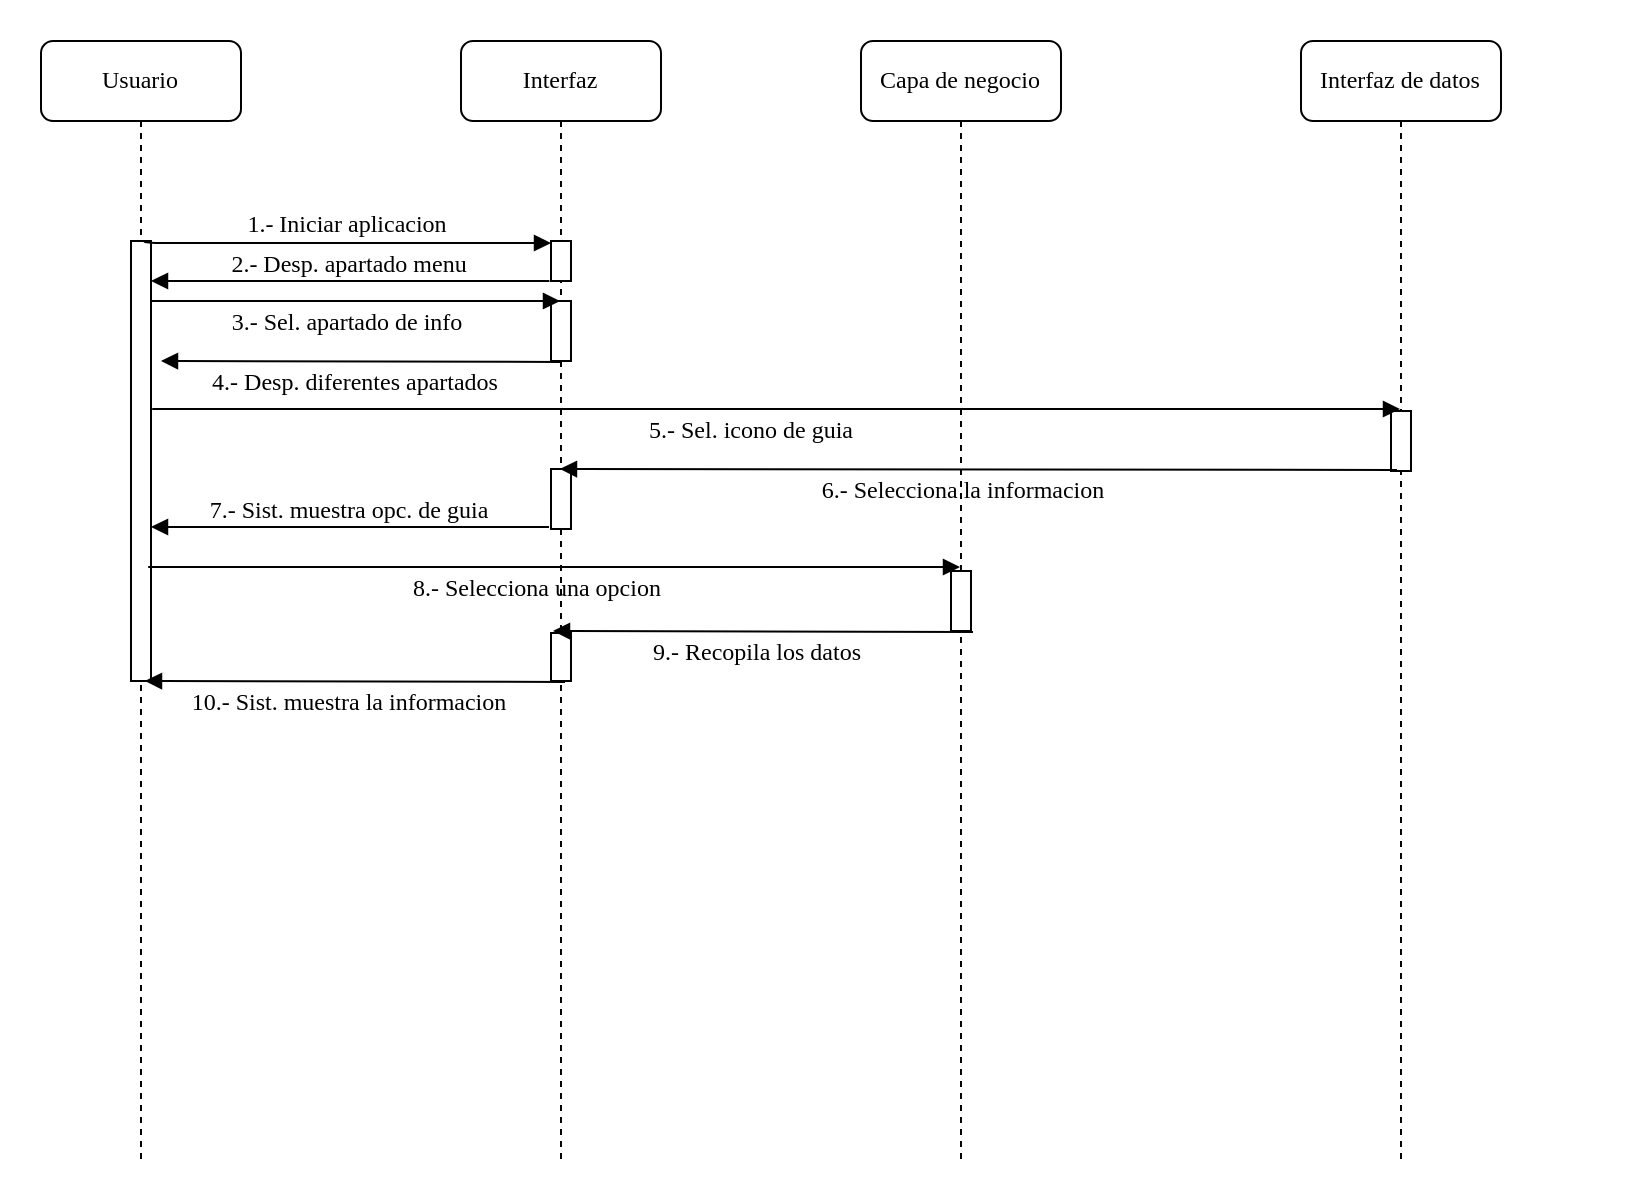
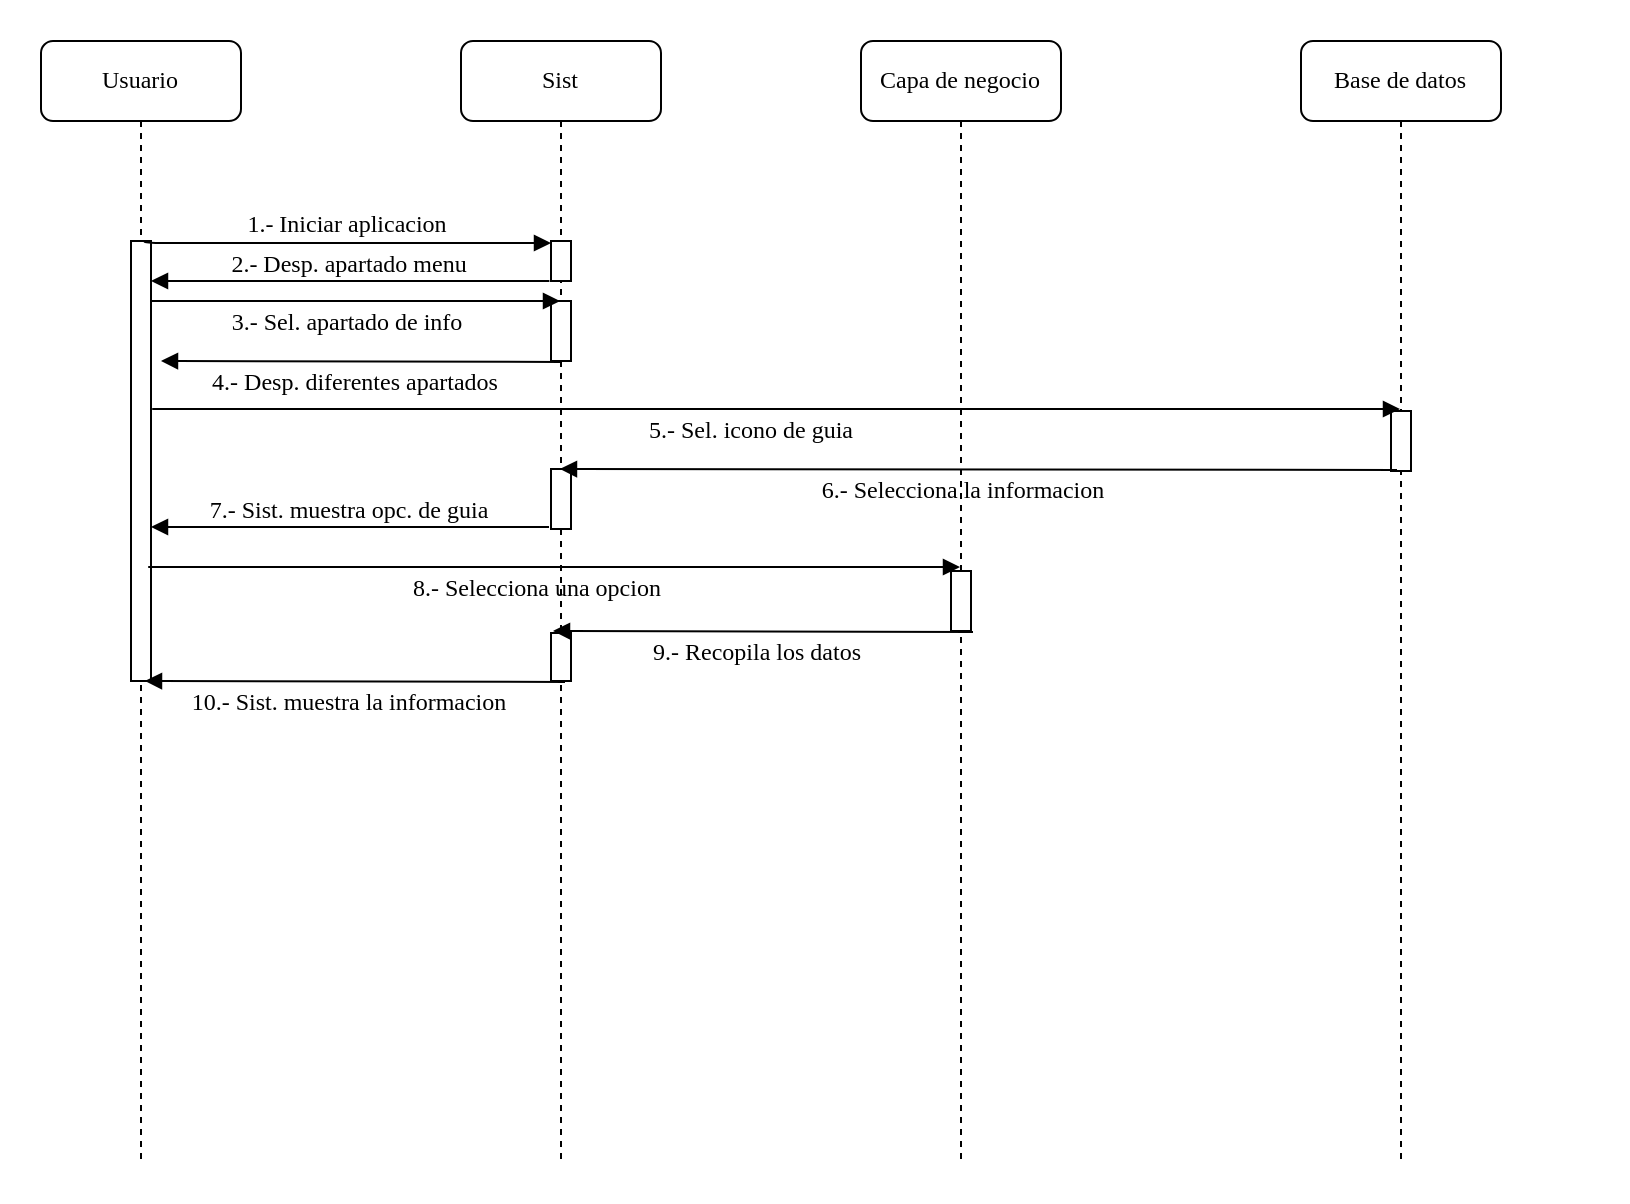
(561, 81) -> (561, 81)
(1401, 81) -> (1401, 81)
